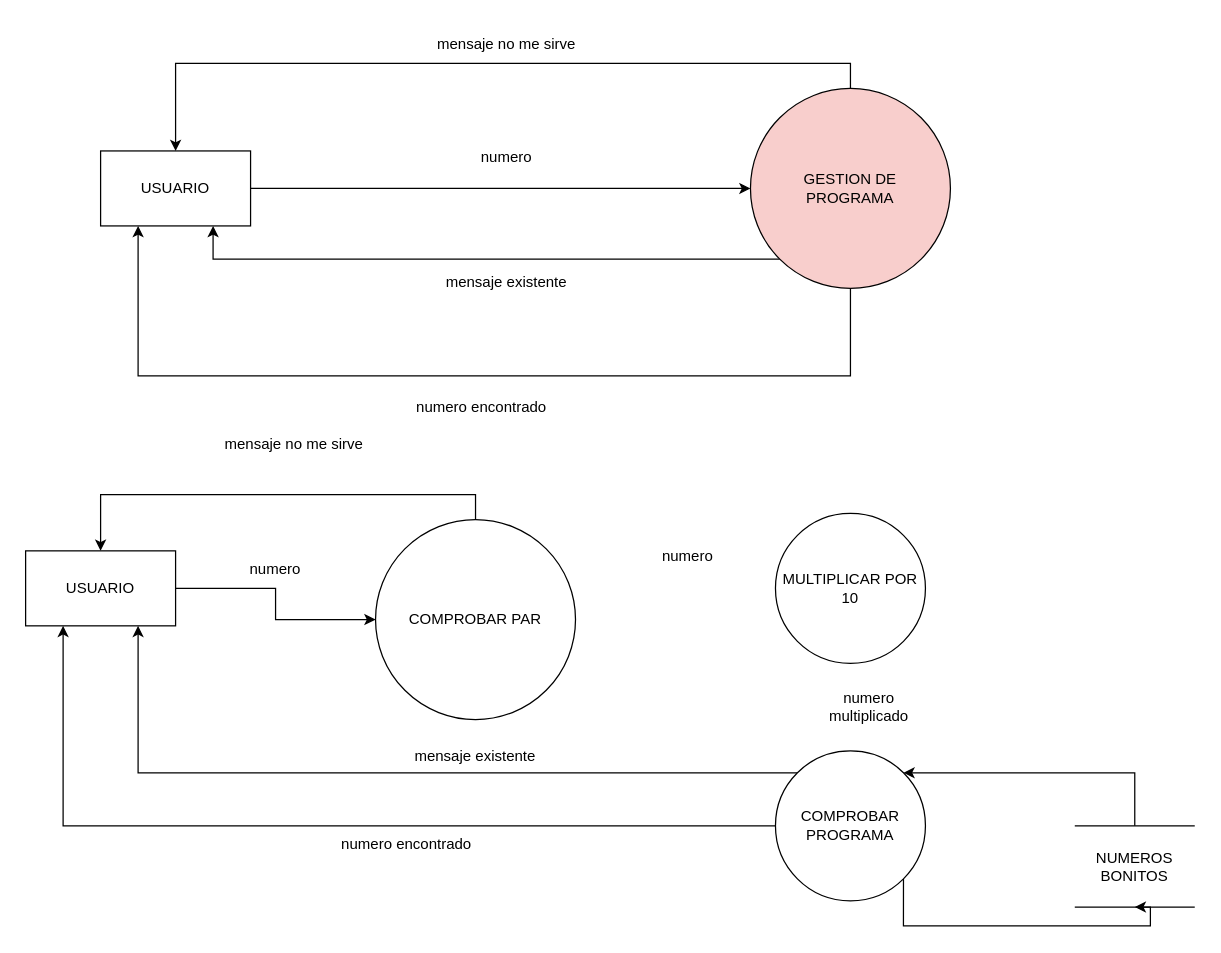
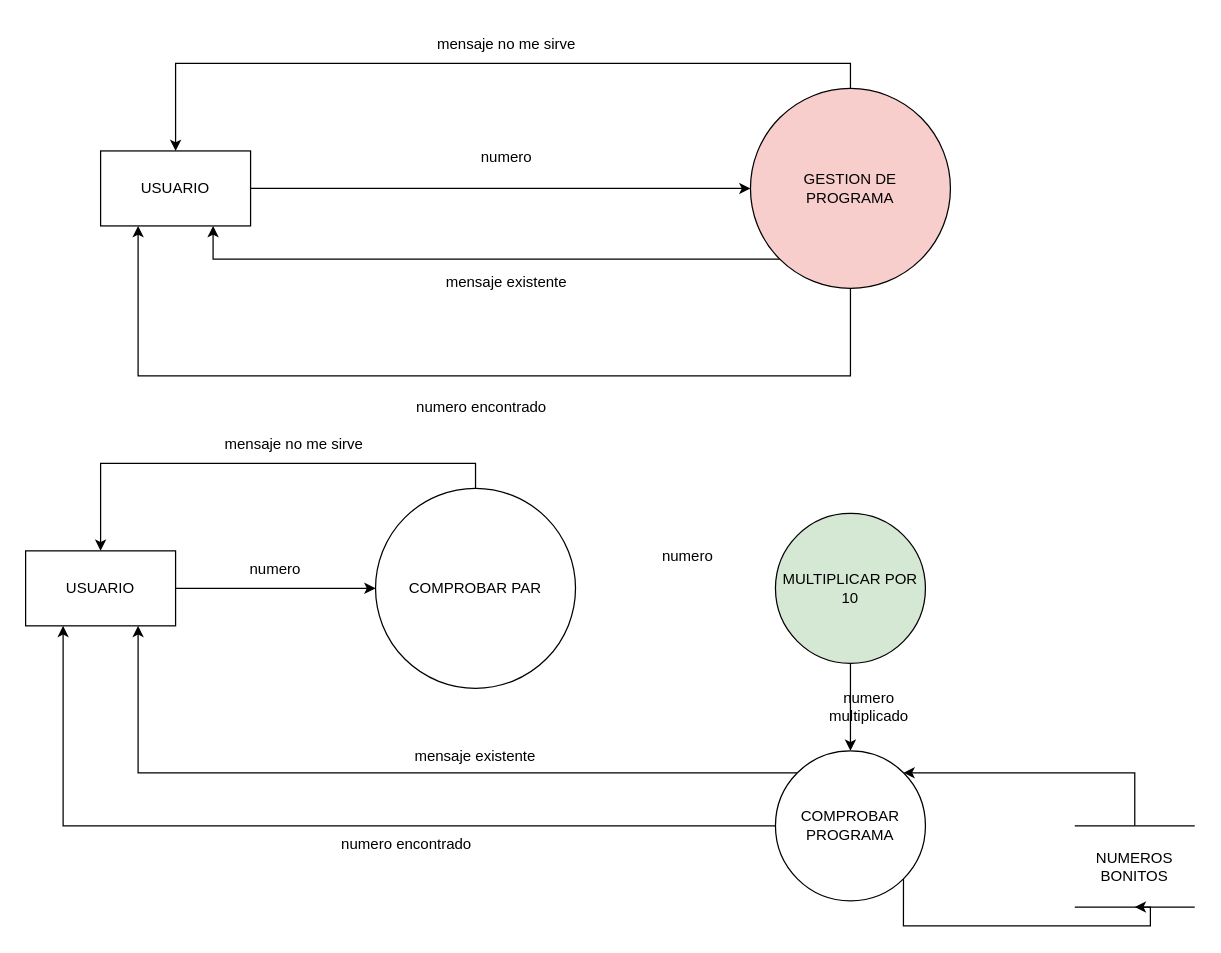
(851, 588) -> (851, 588)
(476, 619) -> (476, 588)
none -> (851, 702)
